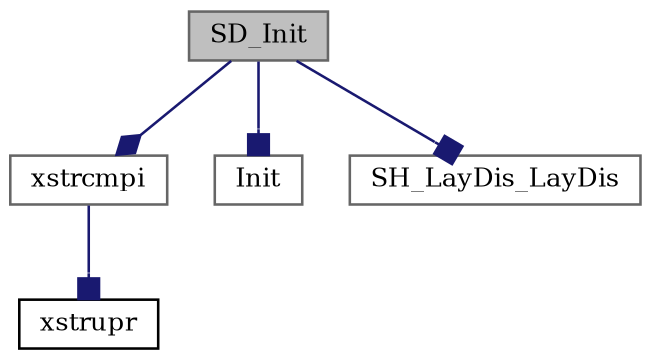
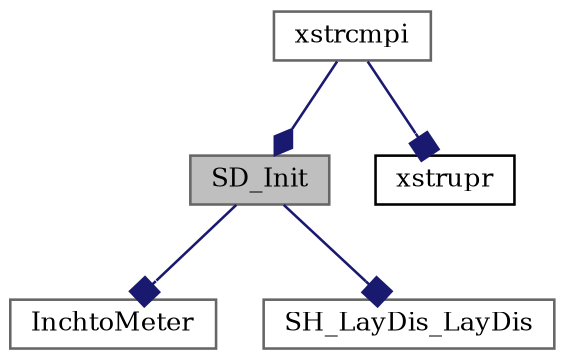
(186, 98) -> (315, 95)
(259, 180) -> (113, 324)
